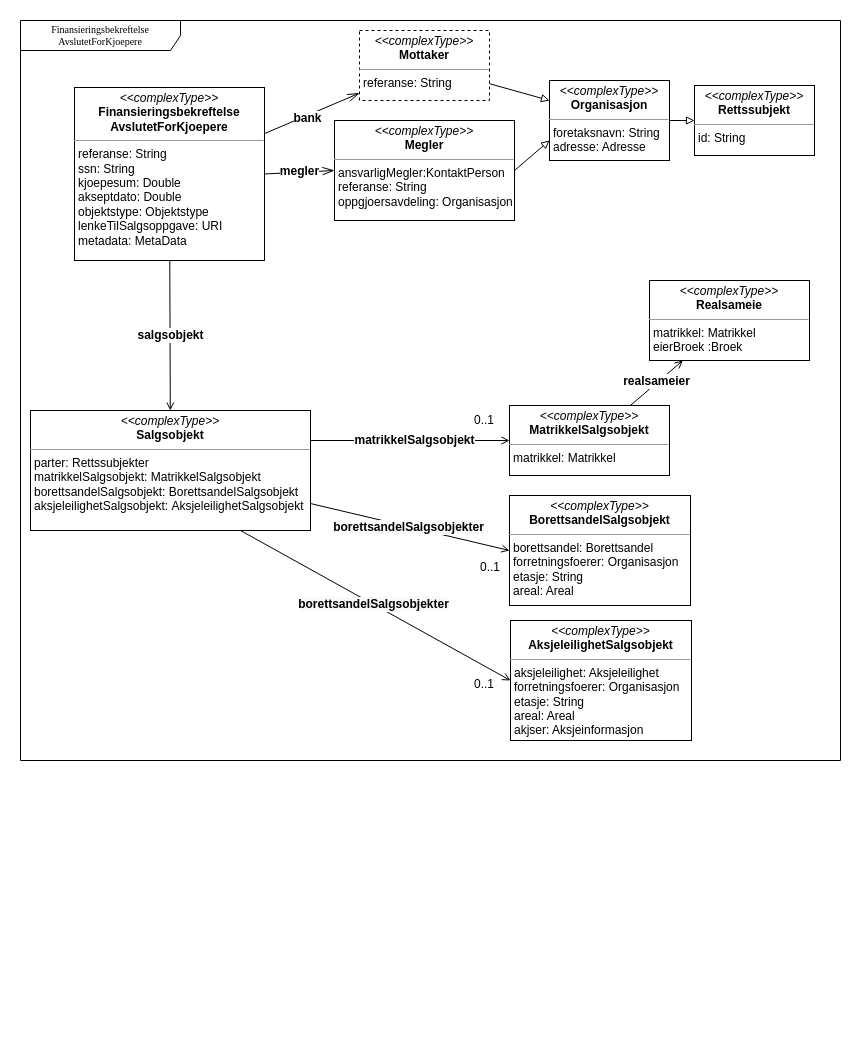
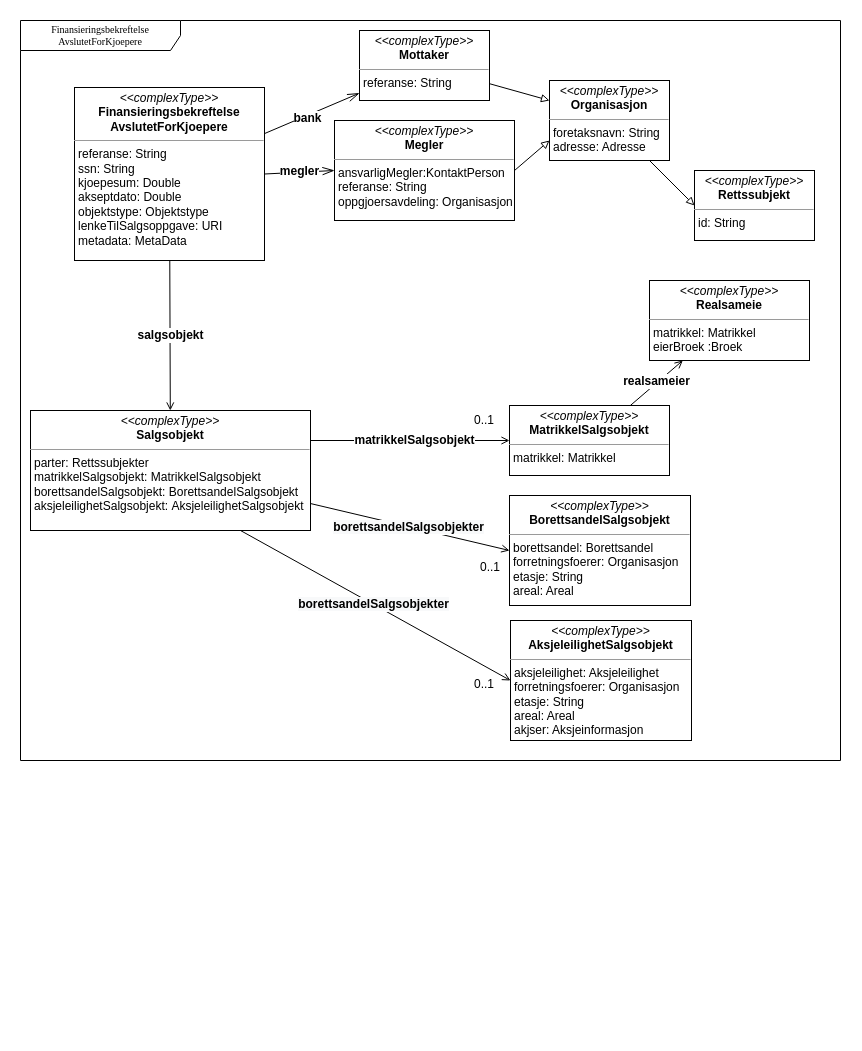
(425, 66) -> (425, 66)
(755, 121) -> (755, 206)
